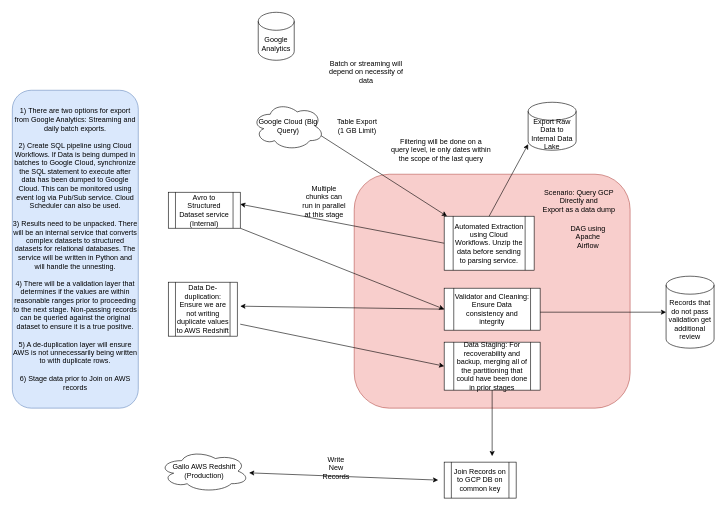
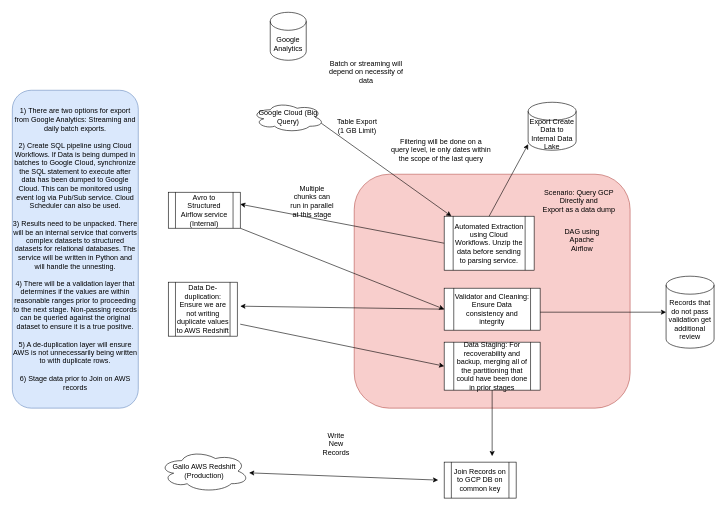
(276, 36) -> (288, 36)
(288, 126) -> (288, 117)
(552, 134) -> (552, 134)
(324, 201) -> (312, 201)
(204, 210) -> (204, 210)
(588, 237) -> (582, 240)
(336, 468) -> (336, 444)
